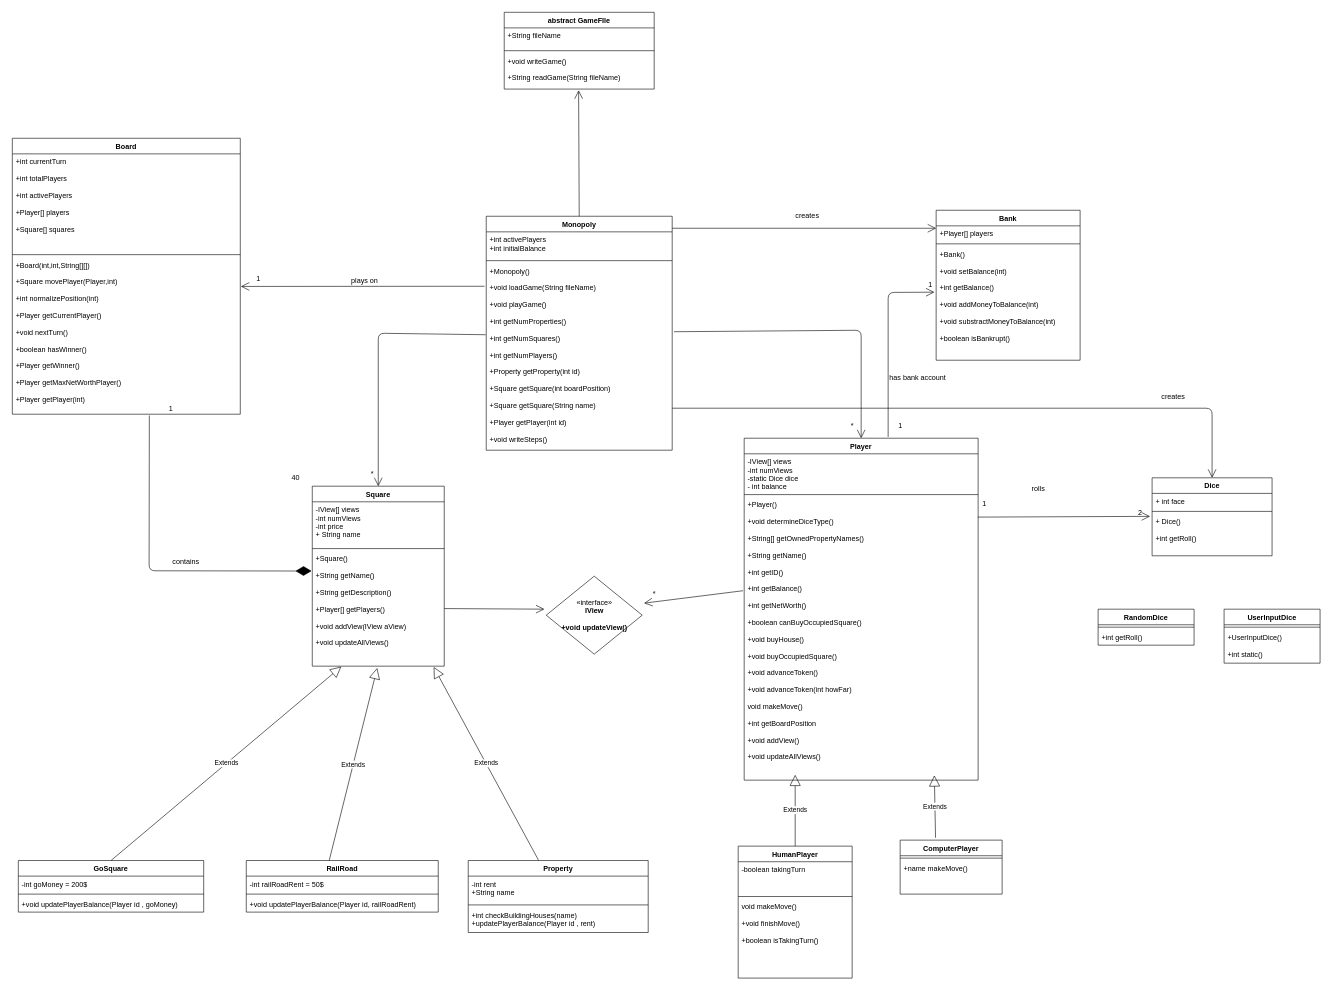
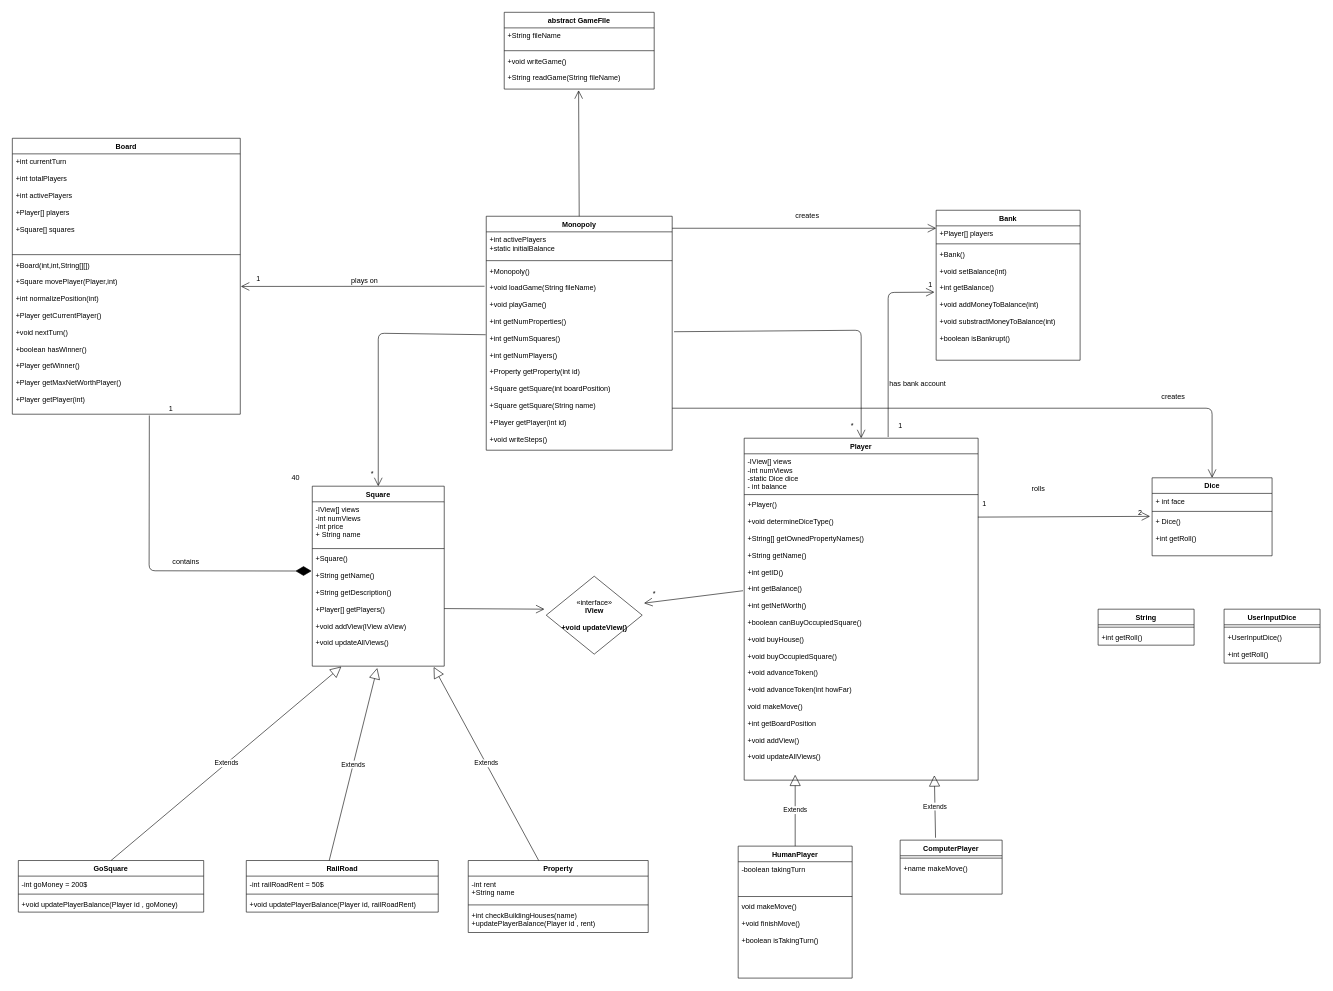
(522, 240) -> (522, 240)
(918, 378) -> (918, 384)
(1146, 617) -> (1146, 617)
(1259, 638) -> (1259, 638)
